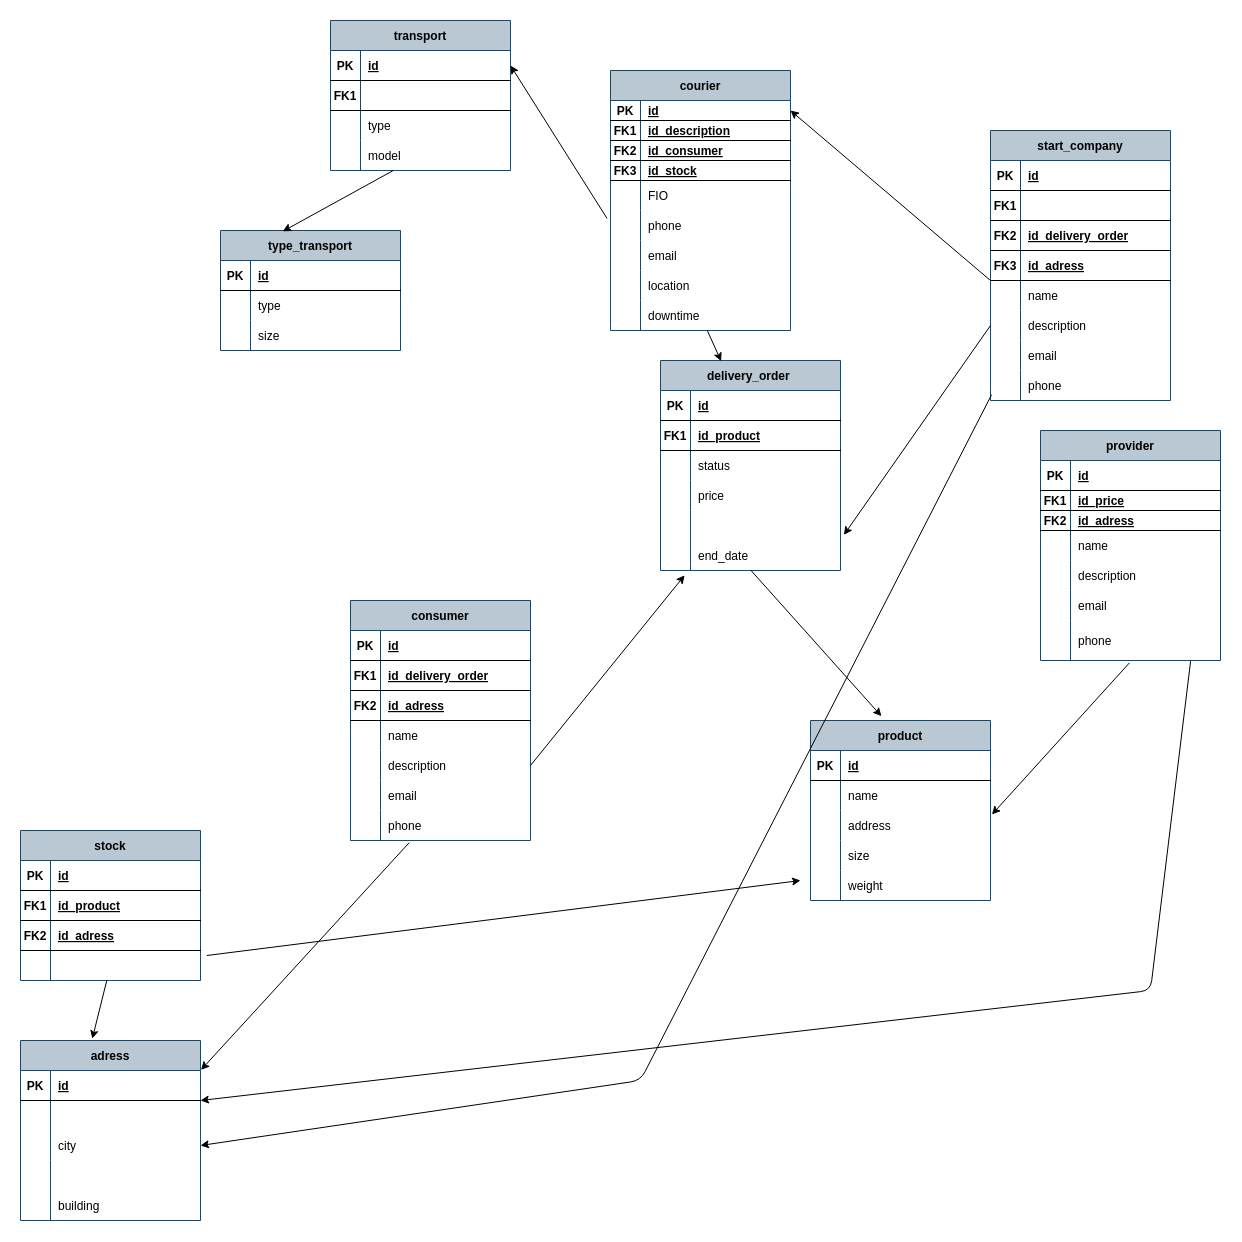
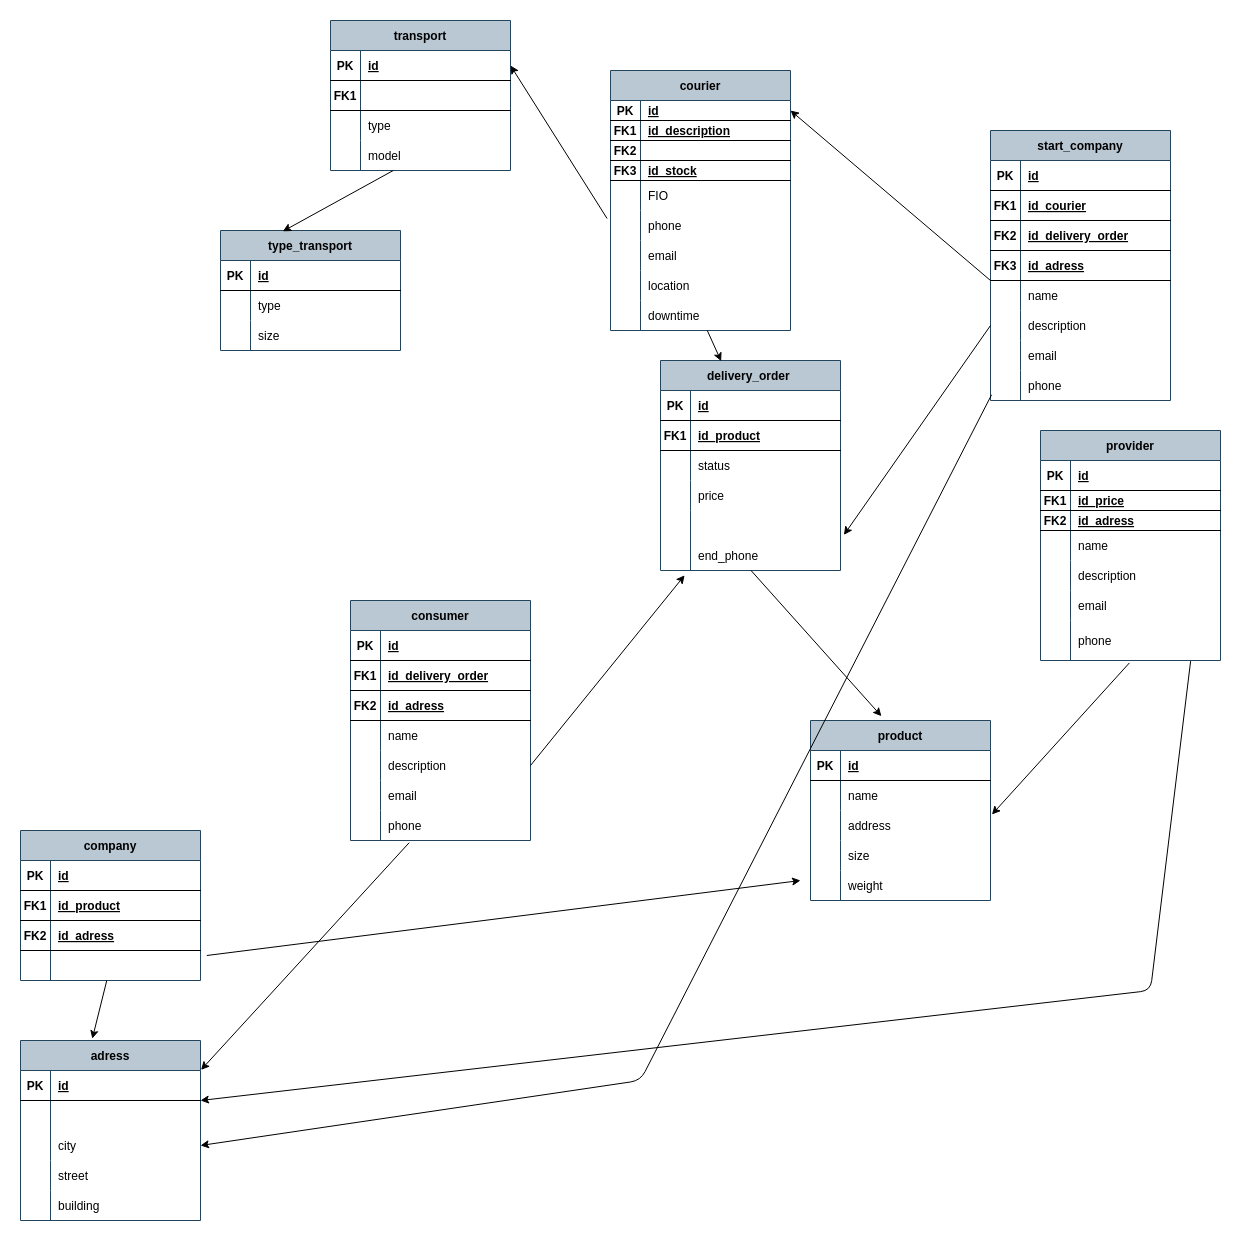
(716, 151) -> none
none -> (1096, 206)
(725, 556) -> (728, 556)
(110, 846) -> (110, 846)
none -> (126, 1176)
